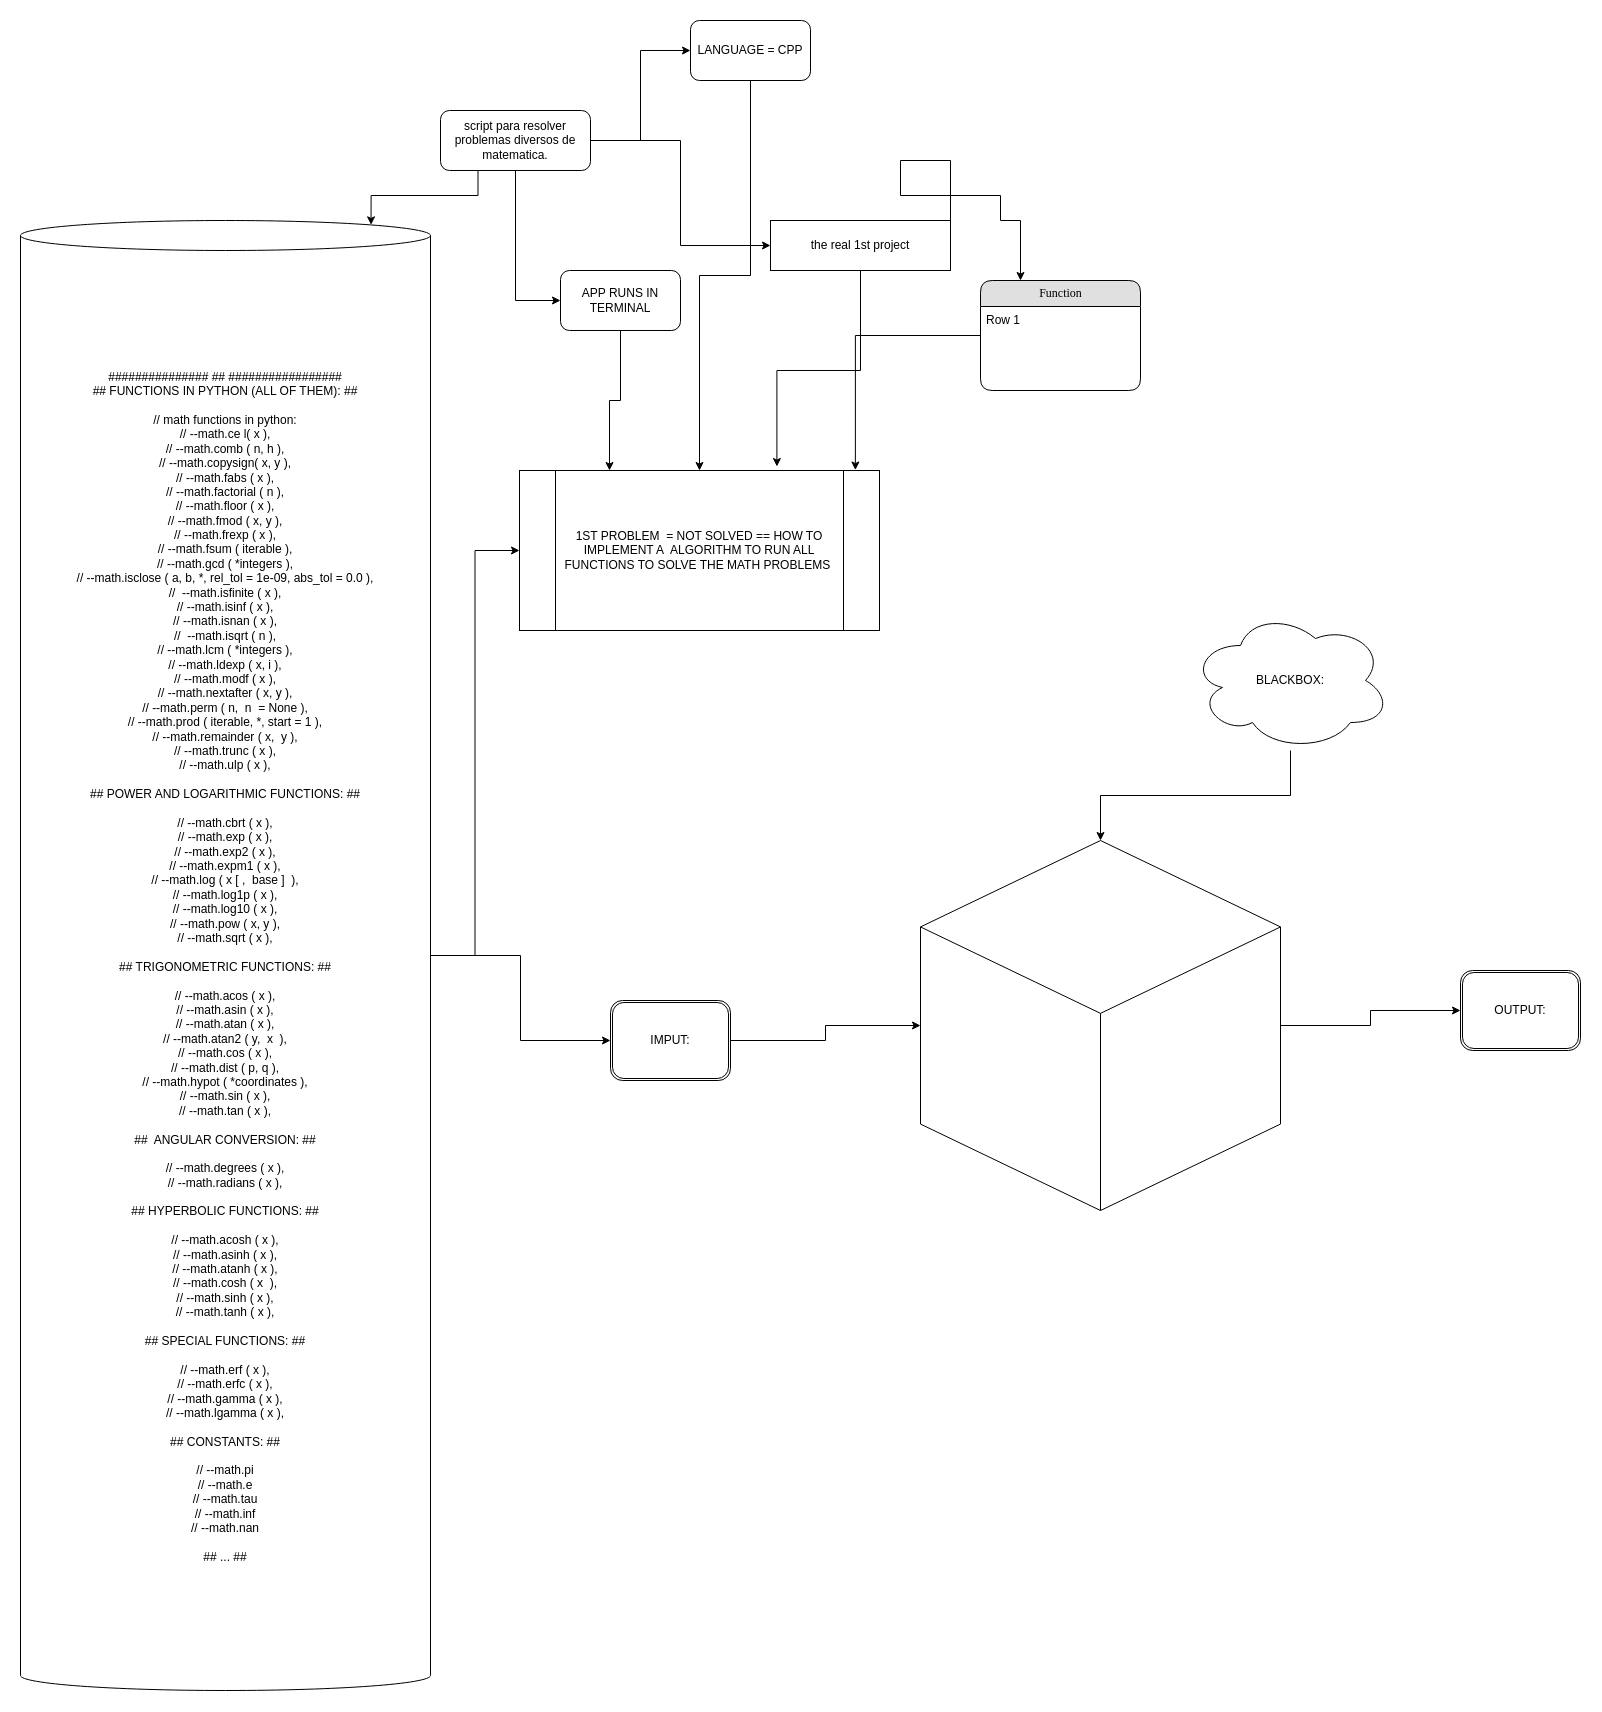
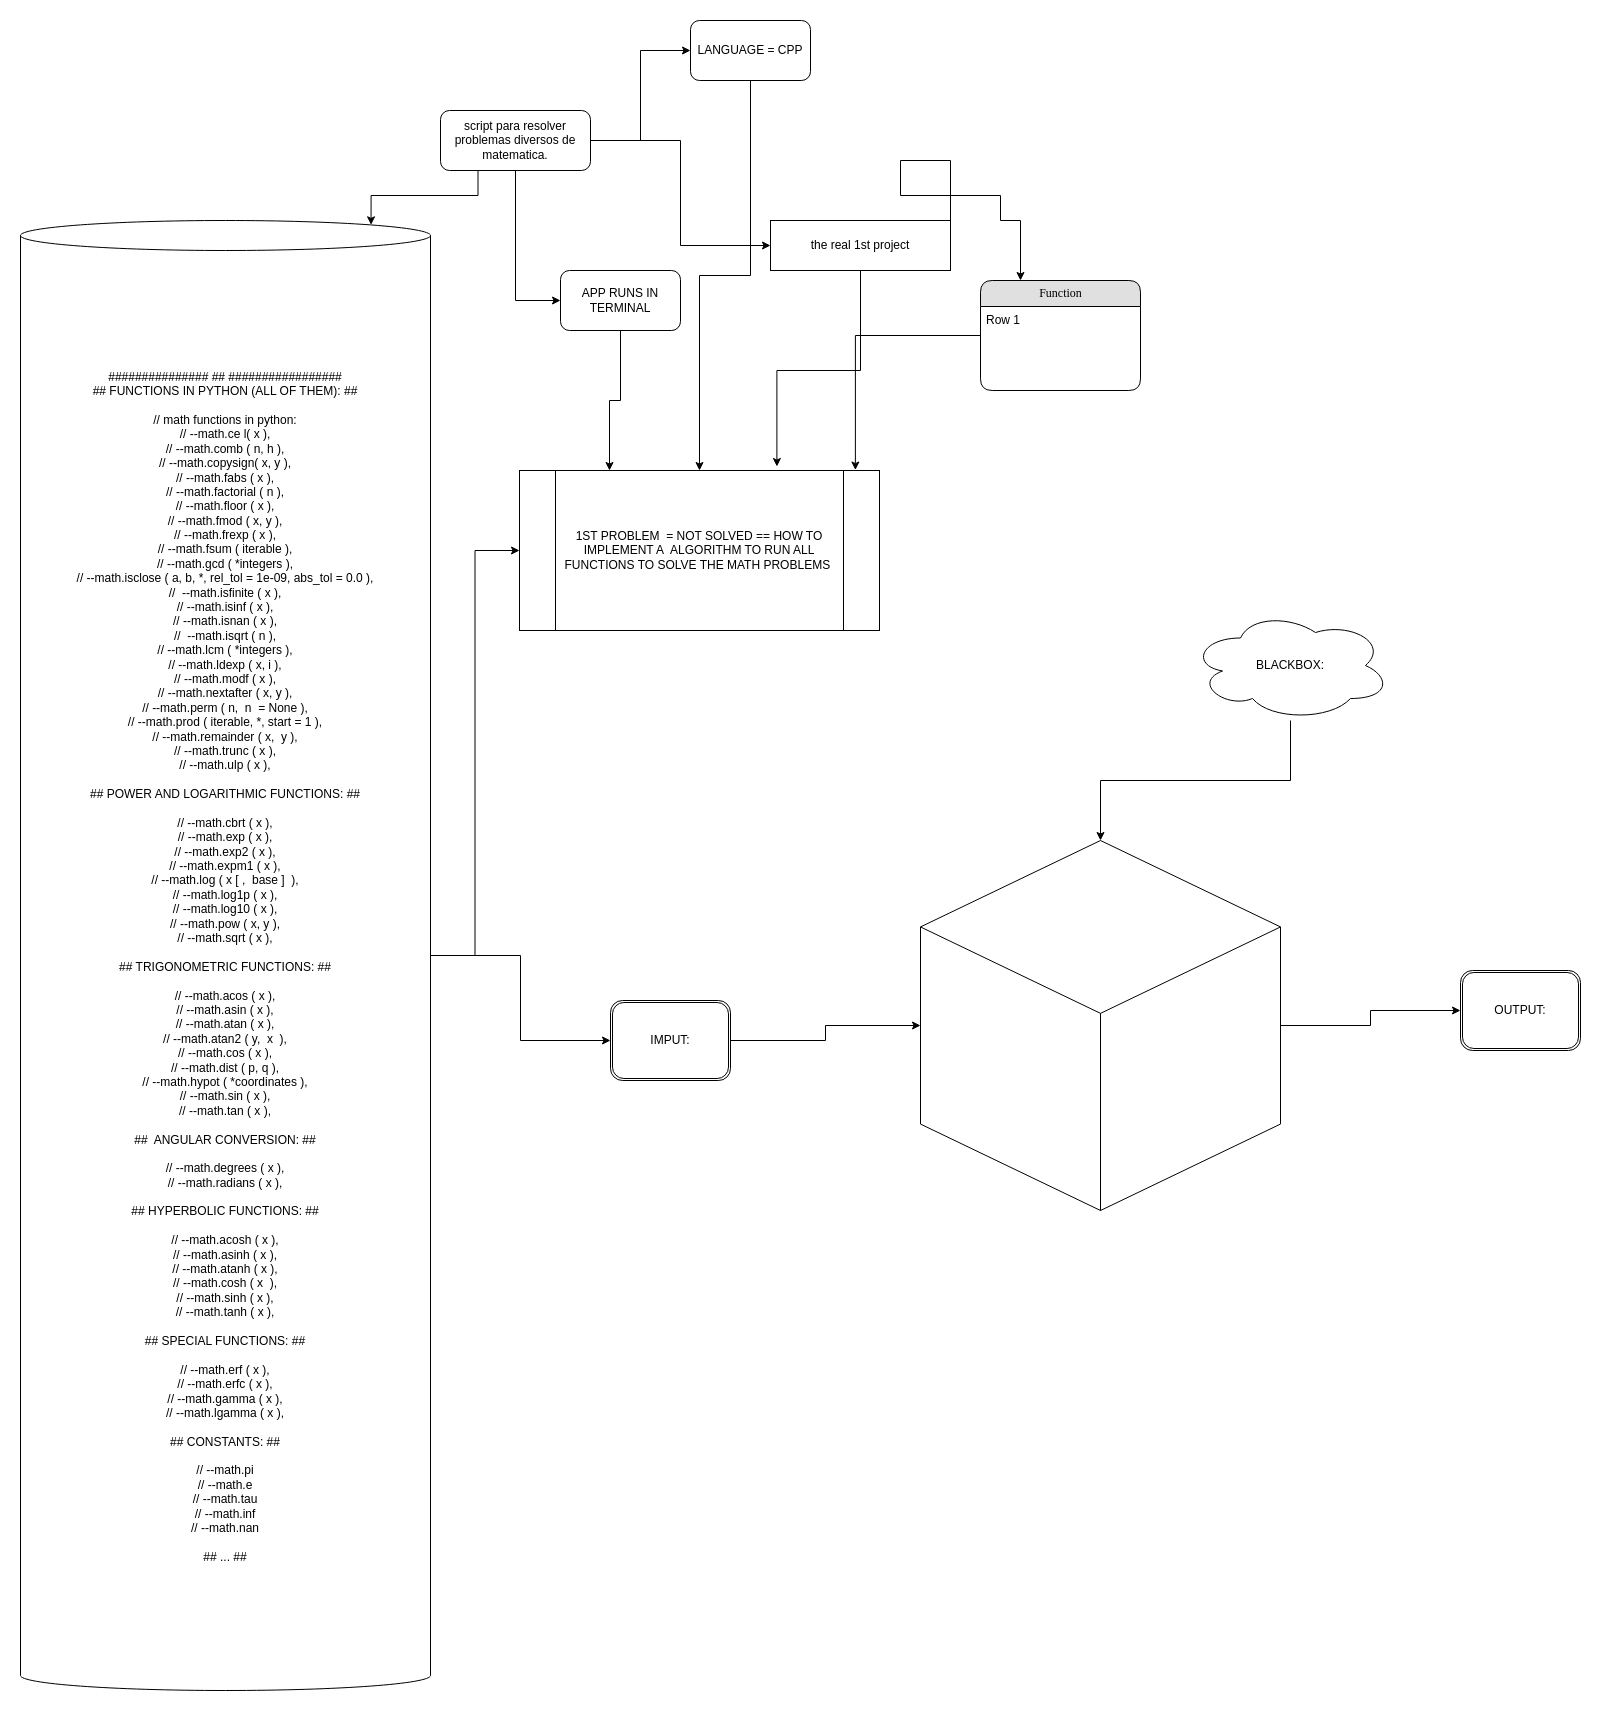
(1291, 681) -> (1291, 666)
